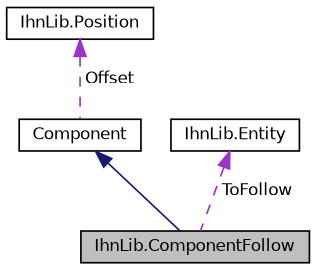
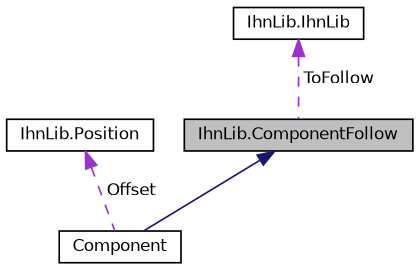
(235, 135) -> (299, 23)
(144, 197) -> (202, 196)
